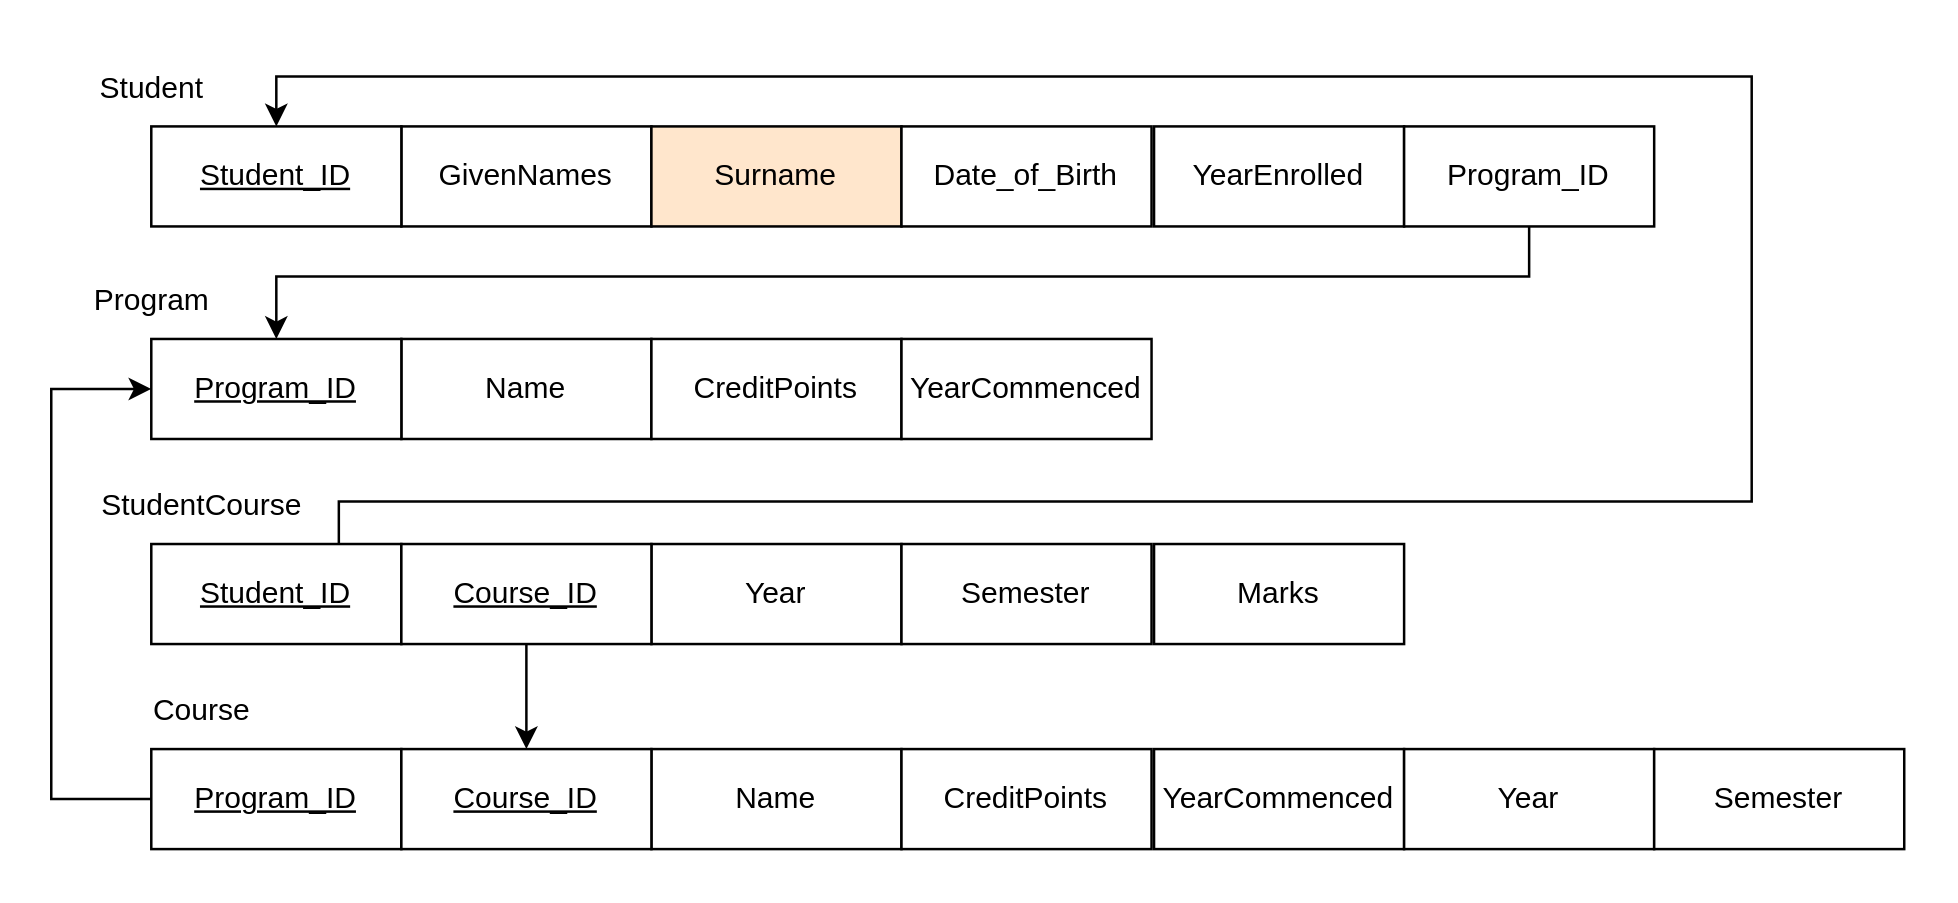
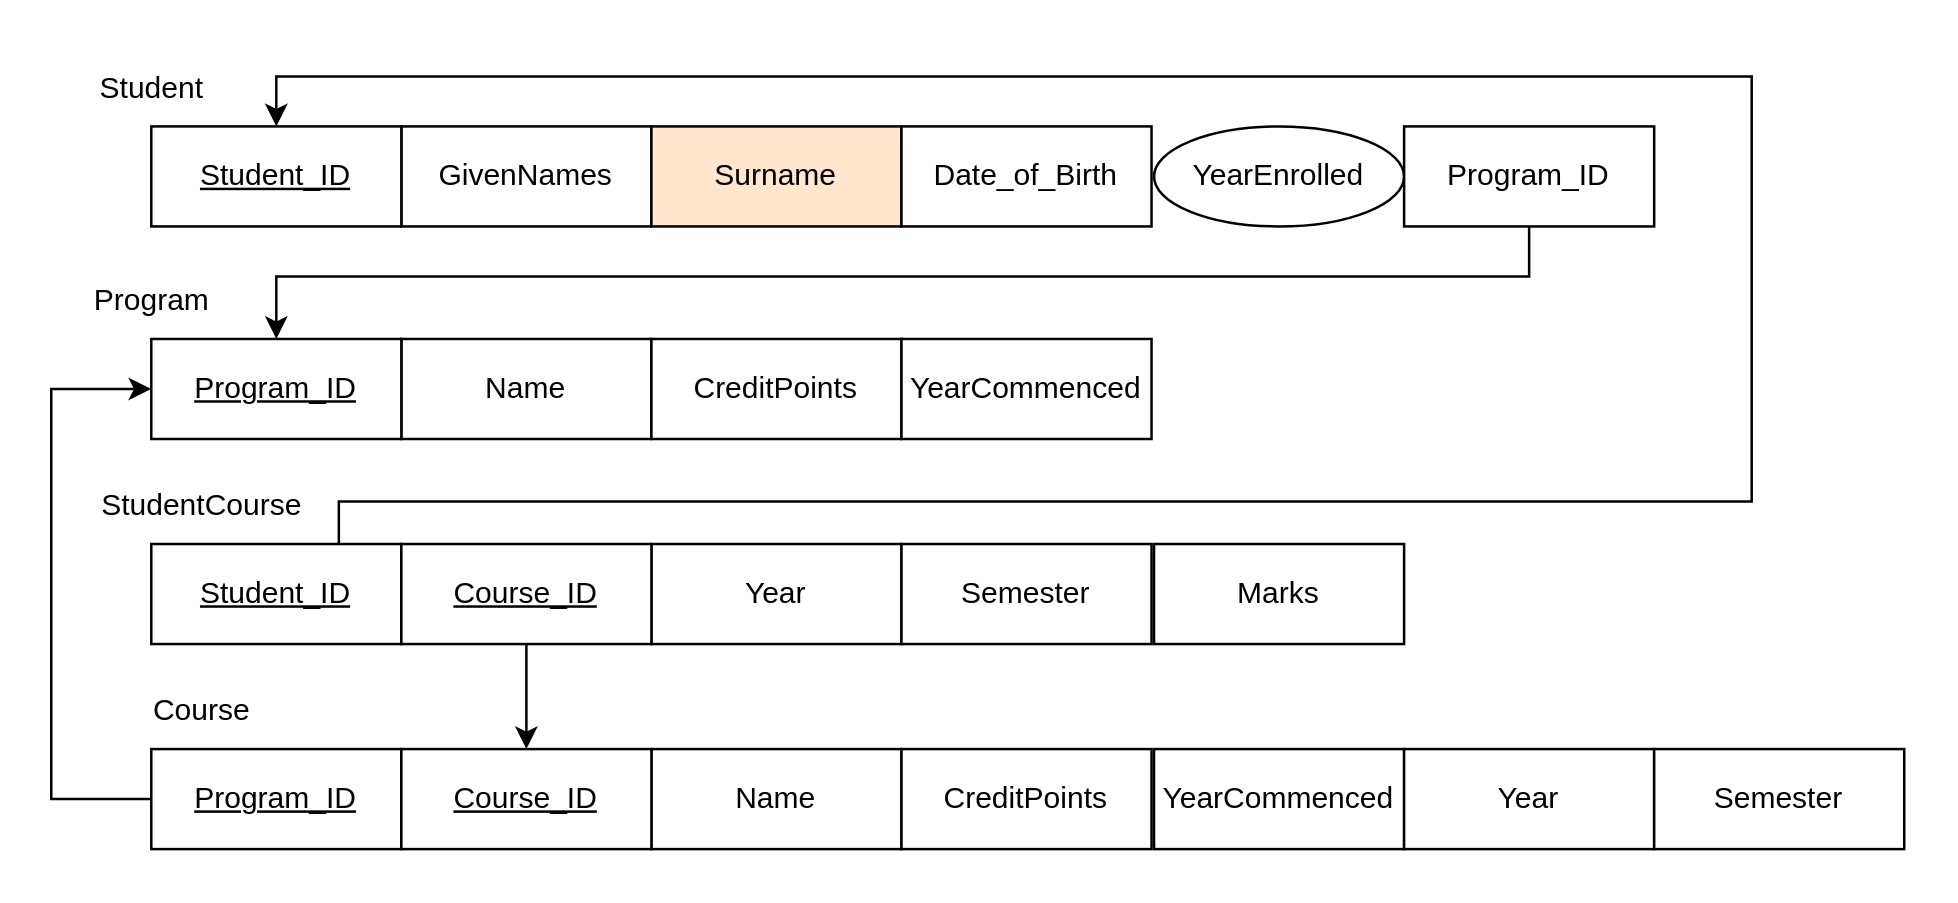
(1279, 176) -> (1279, 176)
